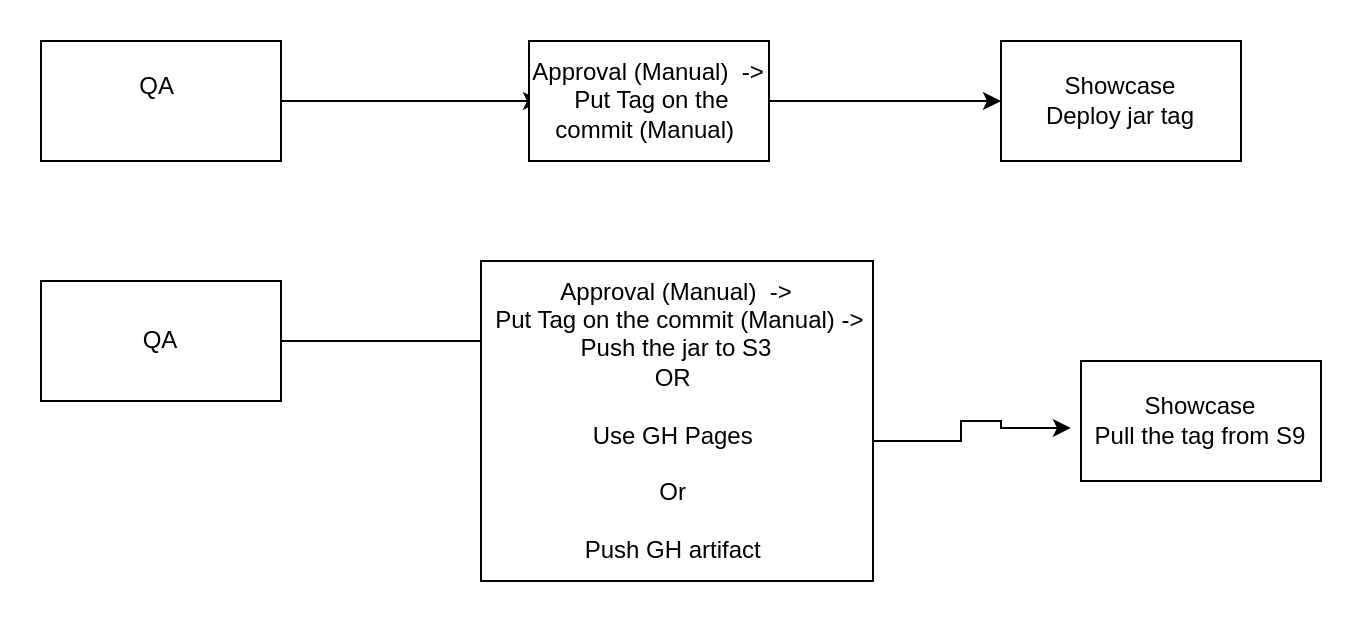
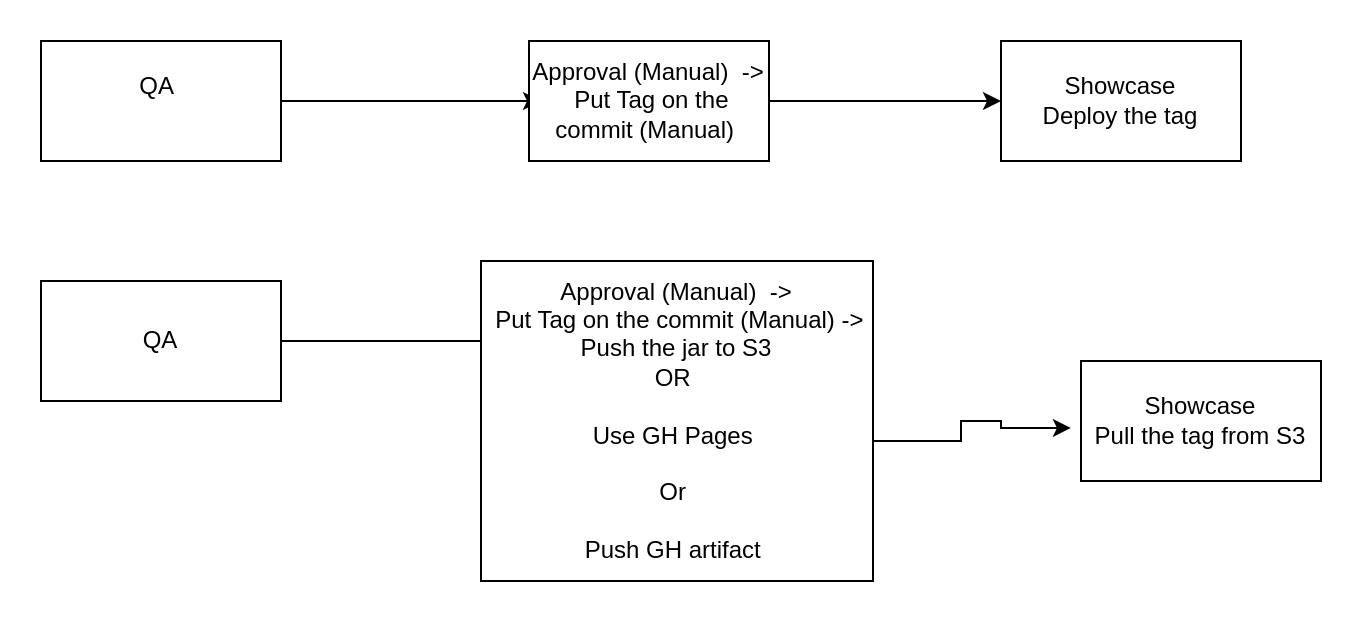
(1121, 101) -> (1121, 101)
(1201, 421) -> (1201, 421)
